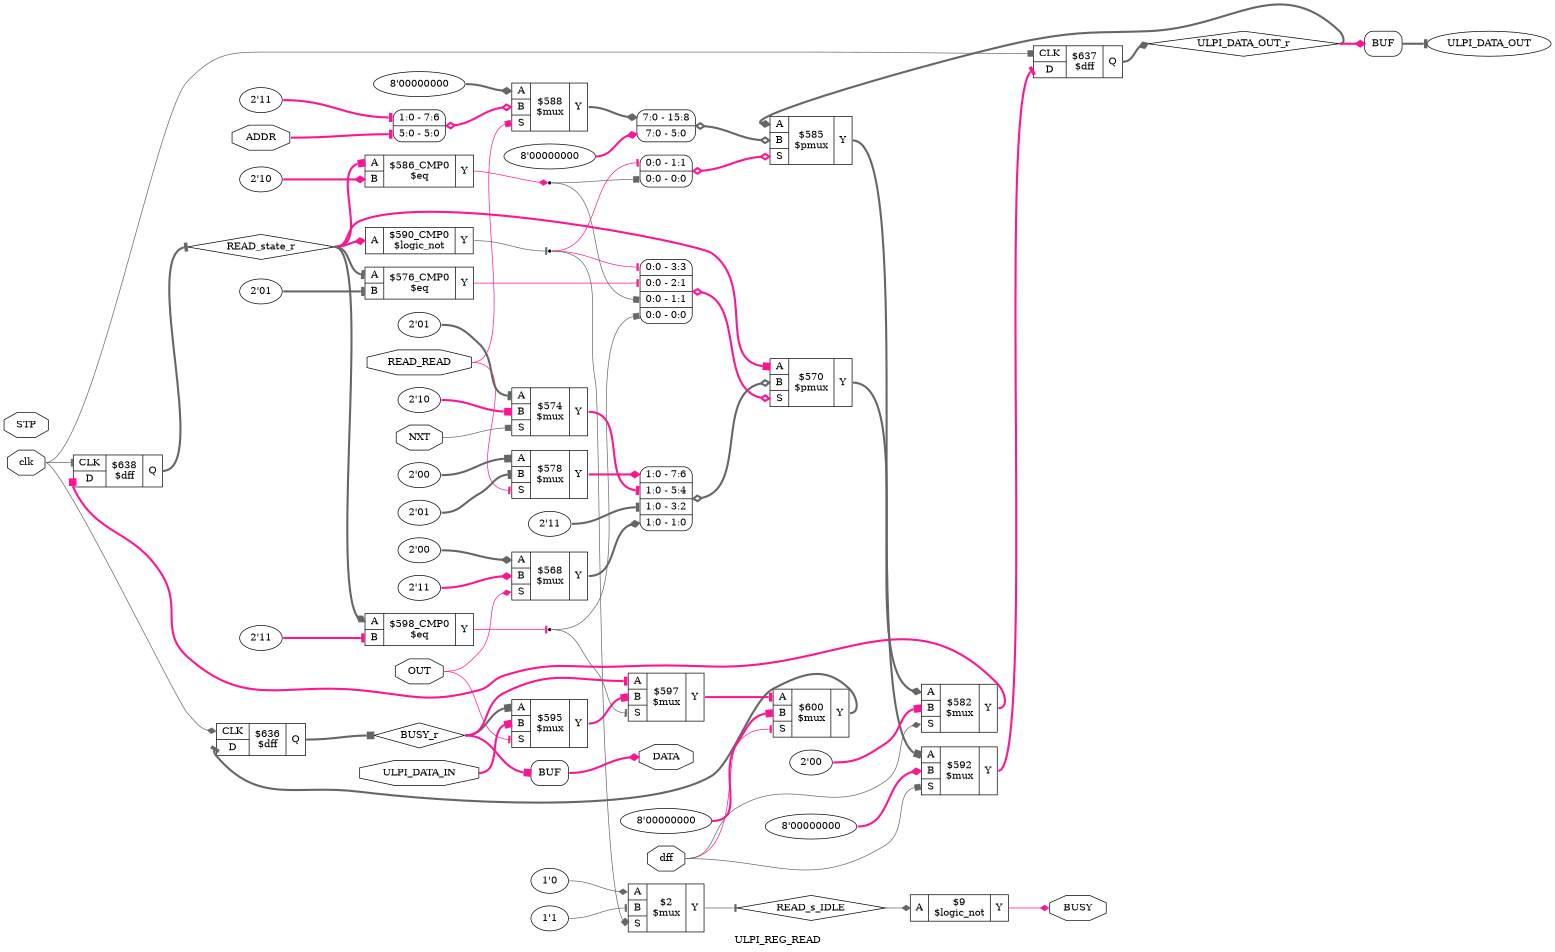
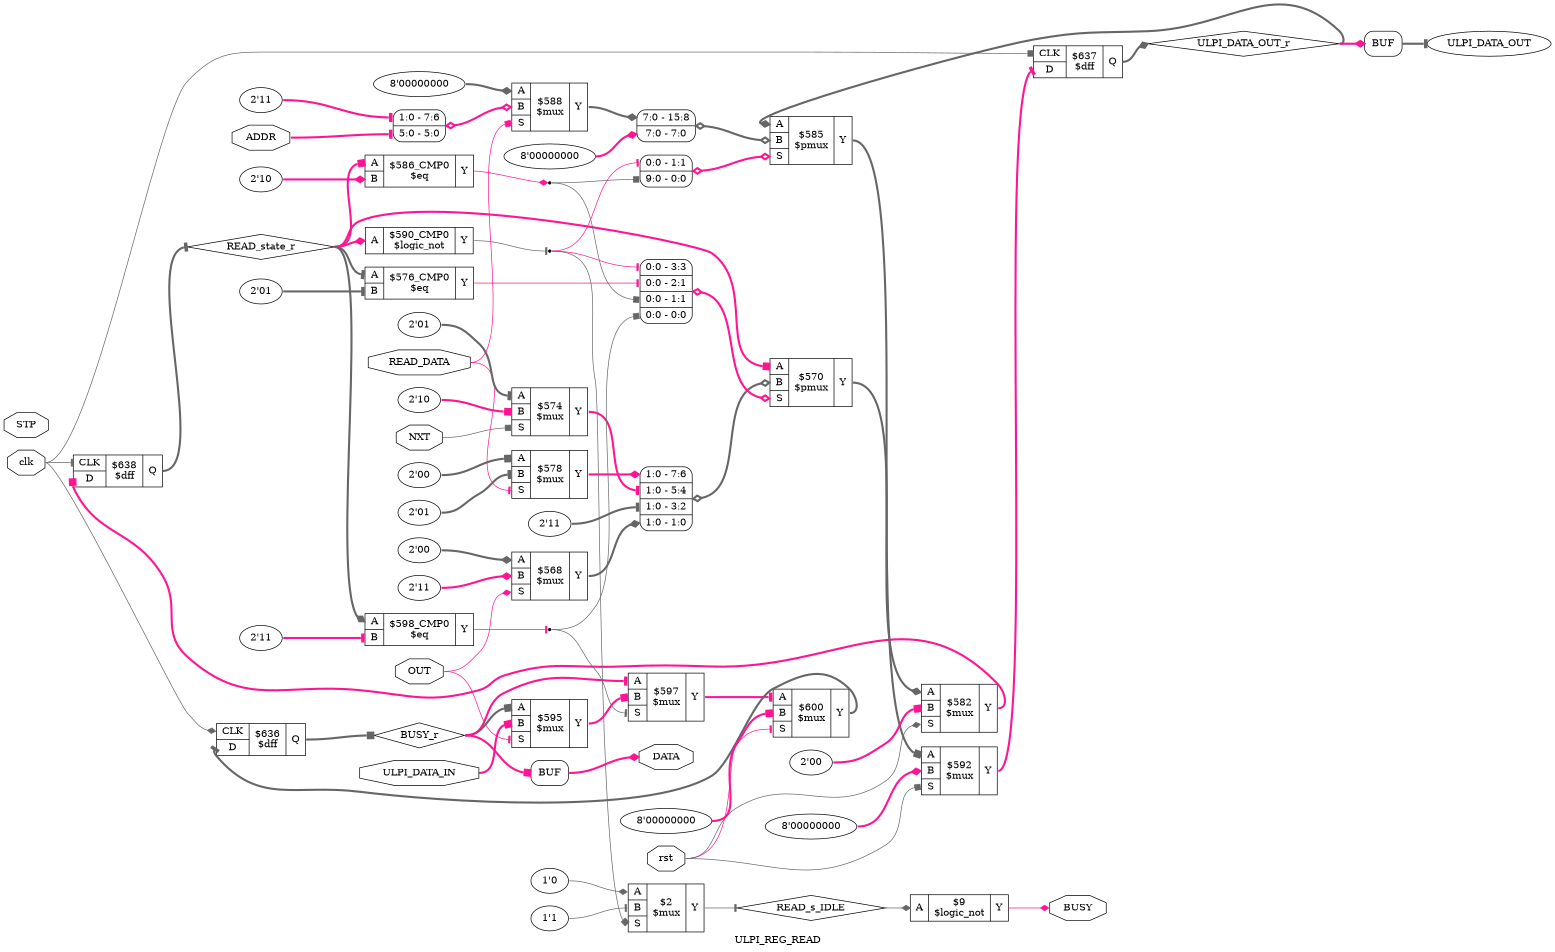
(666, 133) -> (666, 133)
(666, 179) -> (666, 179)
(419, 362) -> (419, 362)
(666, 859) -> (666, 859)
